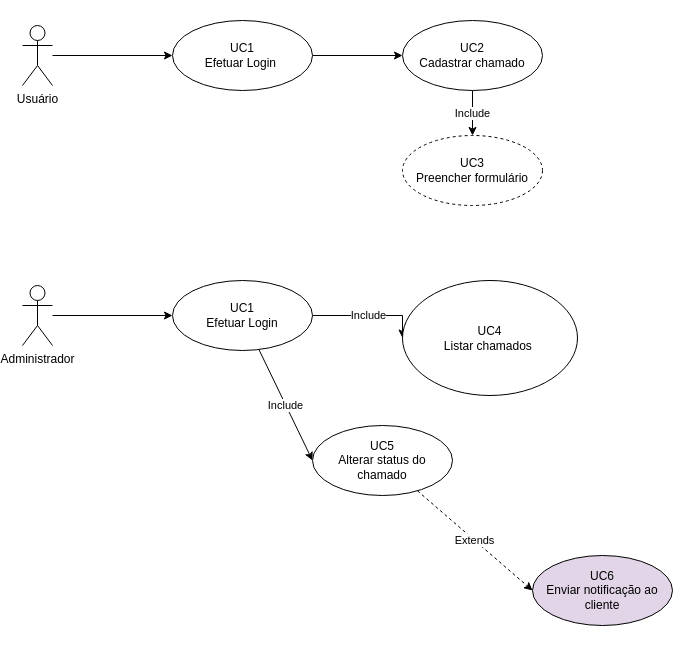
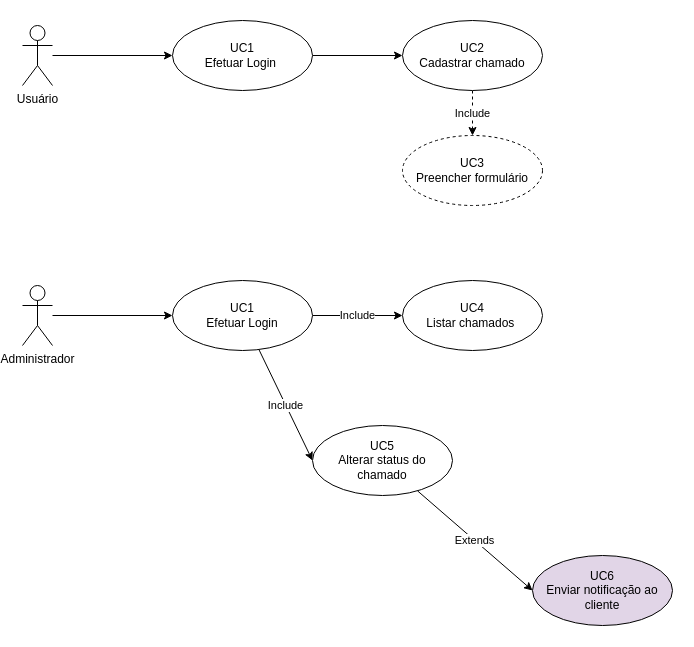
(473, 100) -> (473, 100)
(490, 338) -> (473, 316)
(443, 513) -> (443, 513)
